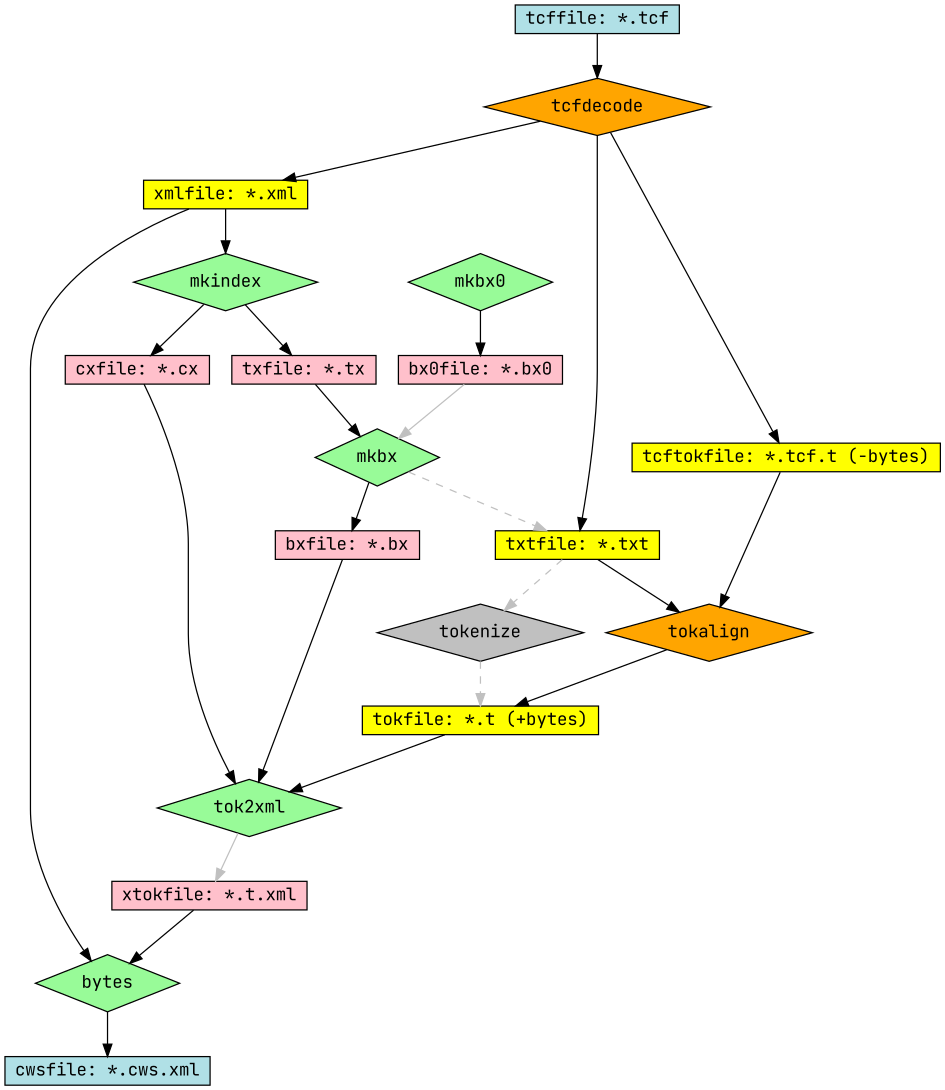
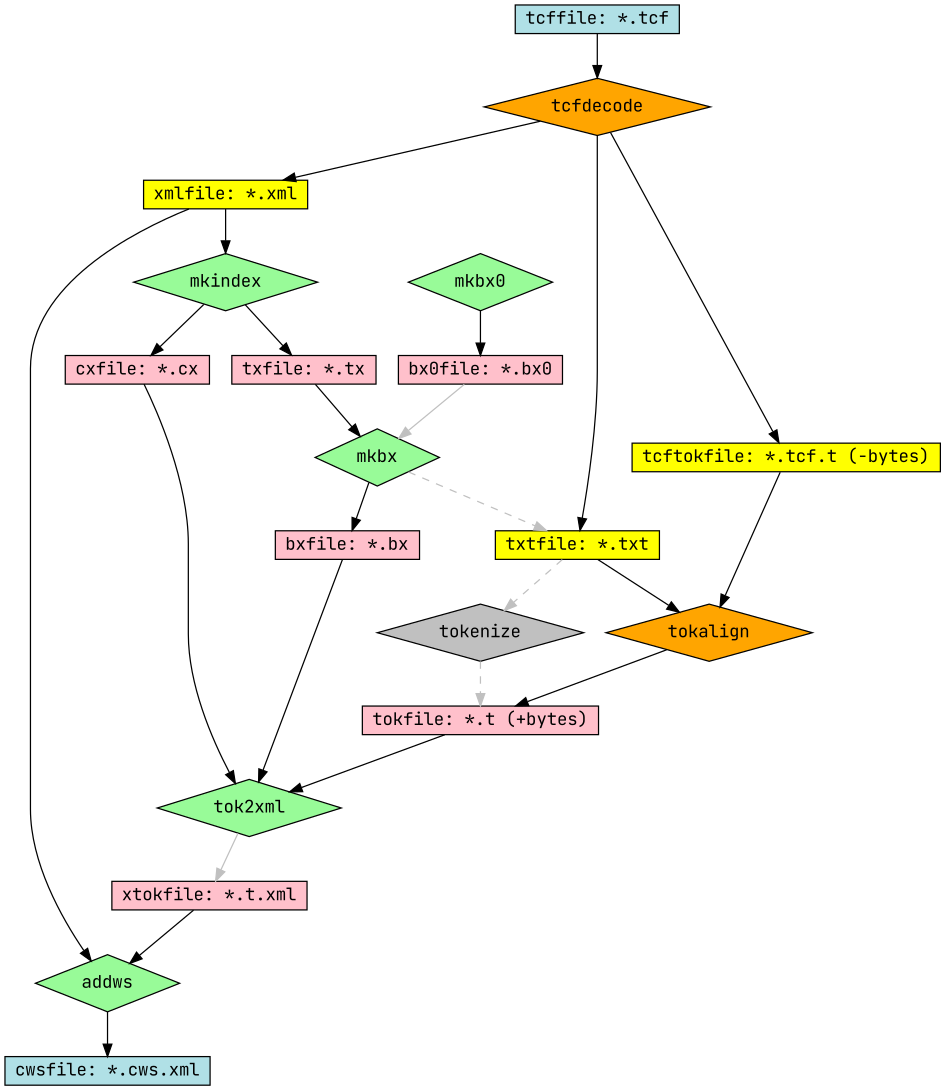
(480, 720) -> (480, 720)
(108, 983) -> (108, 983)
